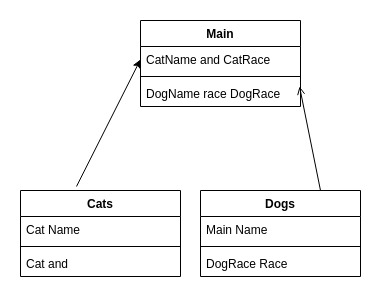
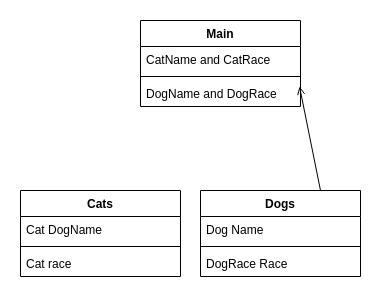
(210, 94) -> (207, 94)
(107, 126) -> none
(51, 230) -> (61, 230)
(233, 230) -> (231, 230)
(48, 264) -> (51, 264)
